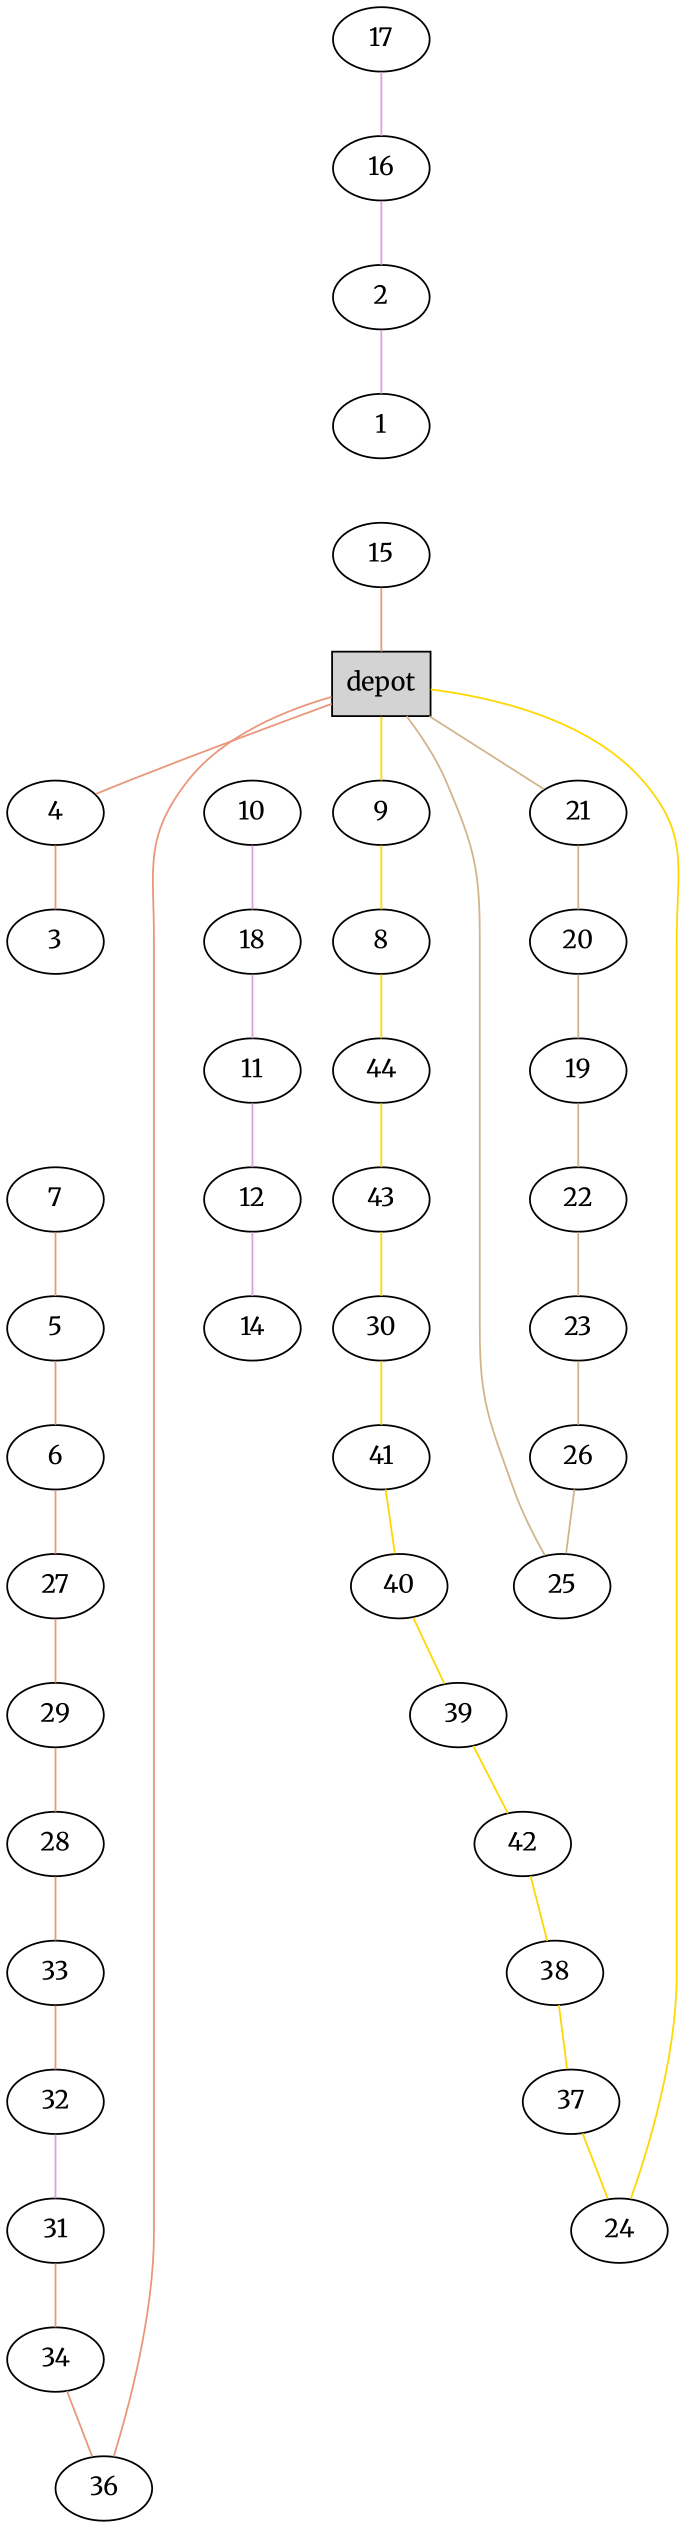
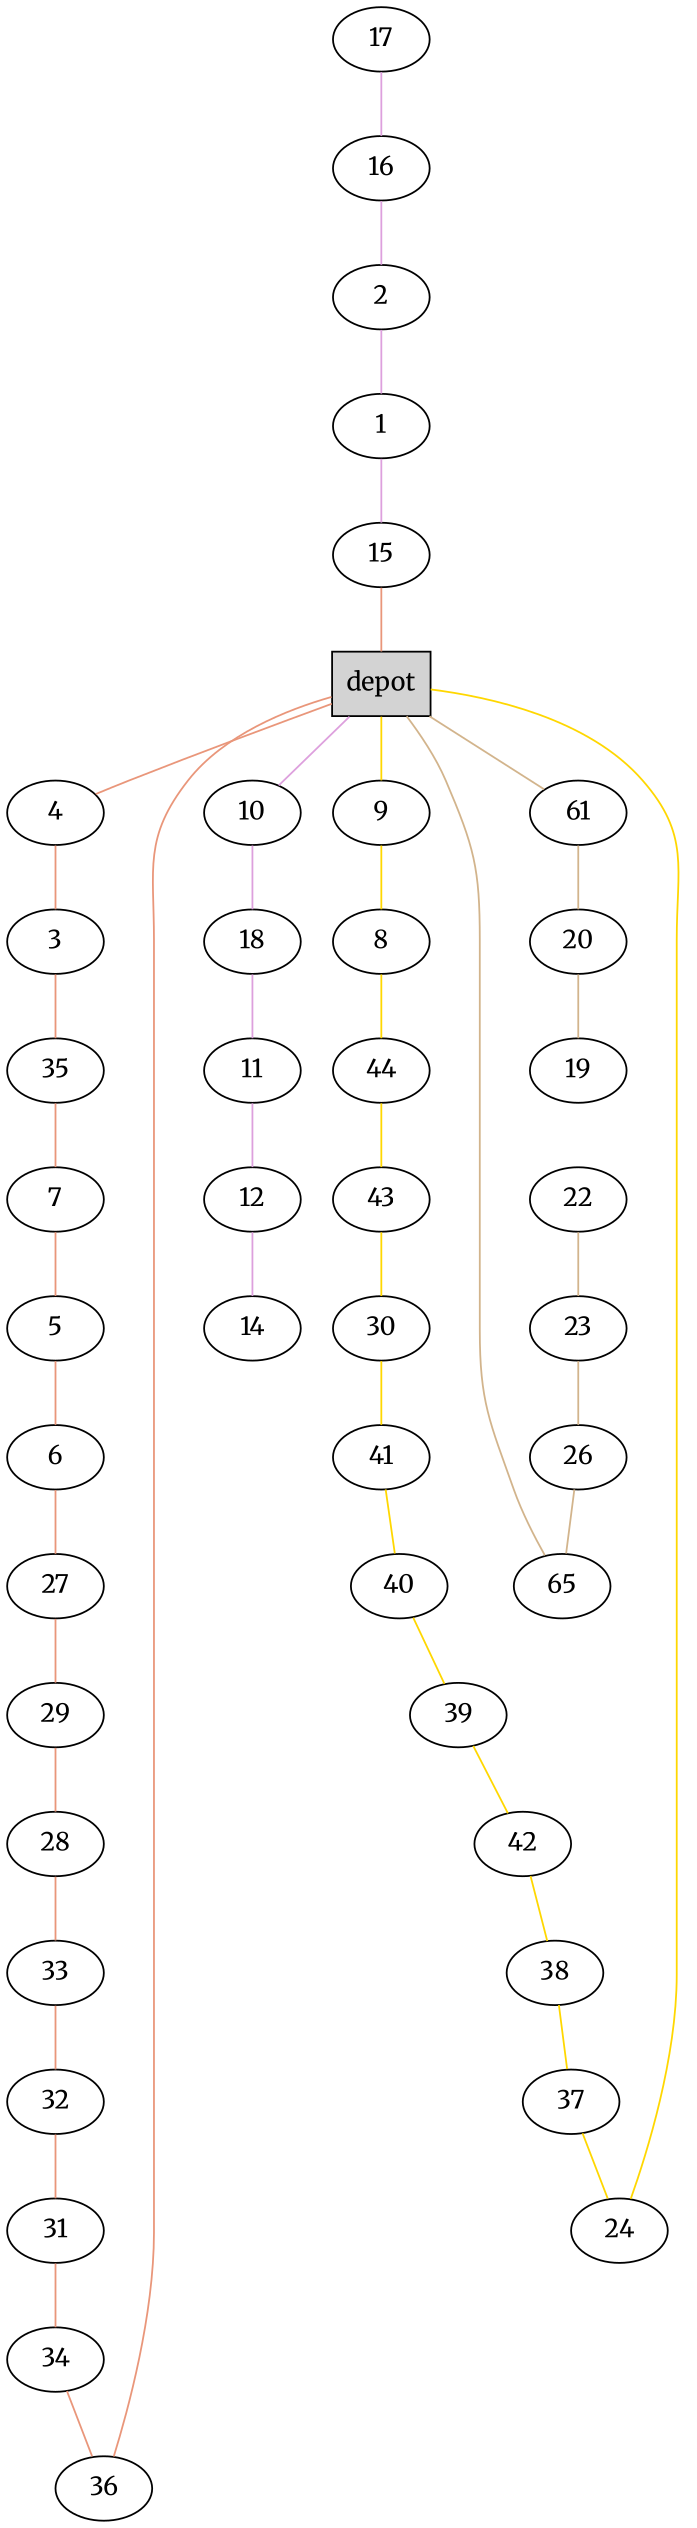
none -> (381, 491)
none -> (314, 751)
(578, 813) -> (578, 813)
none -> (55, 1071)
(578, 1135) -> none
(562, 1586) -> (562, 1586)
(55, 2166) -> (55, 2166)
